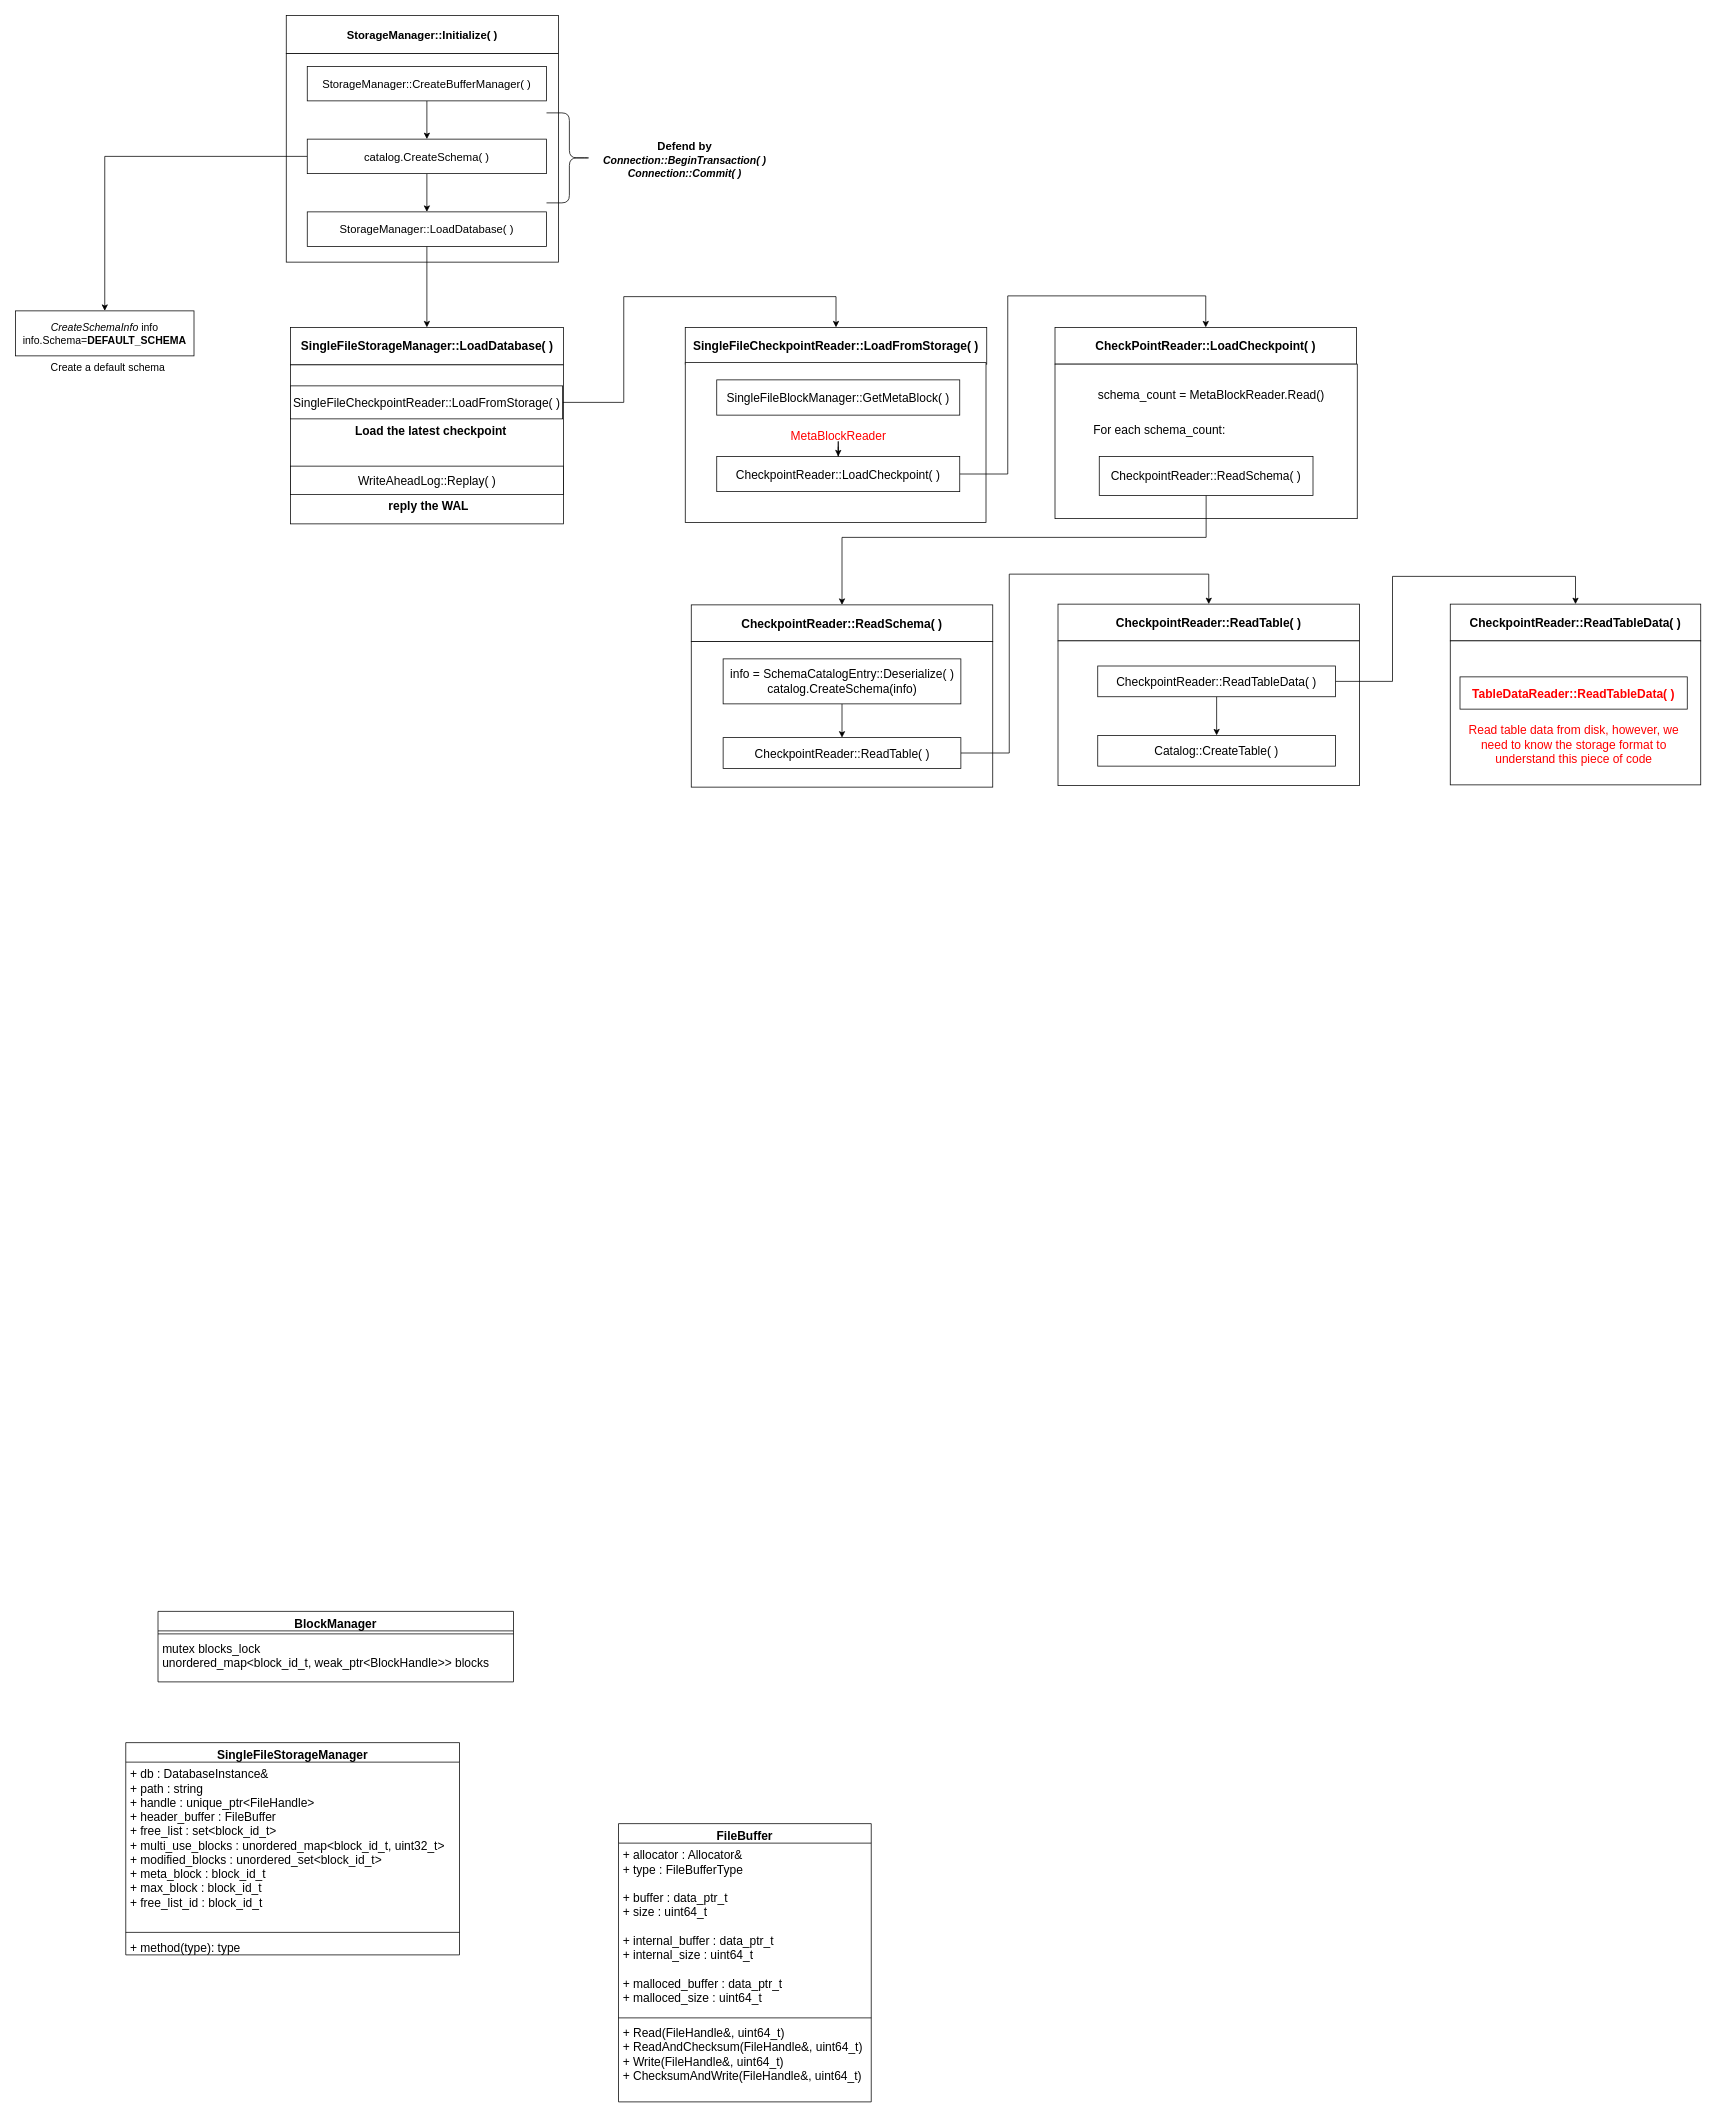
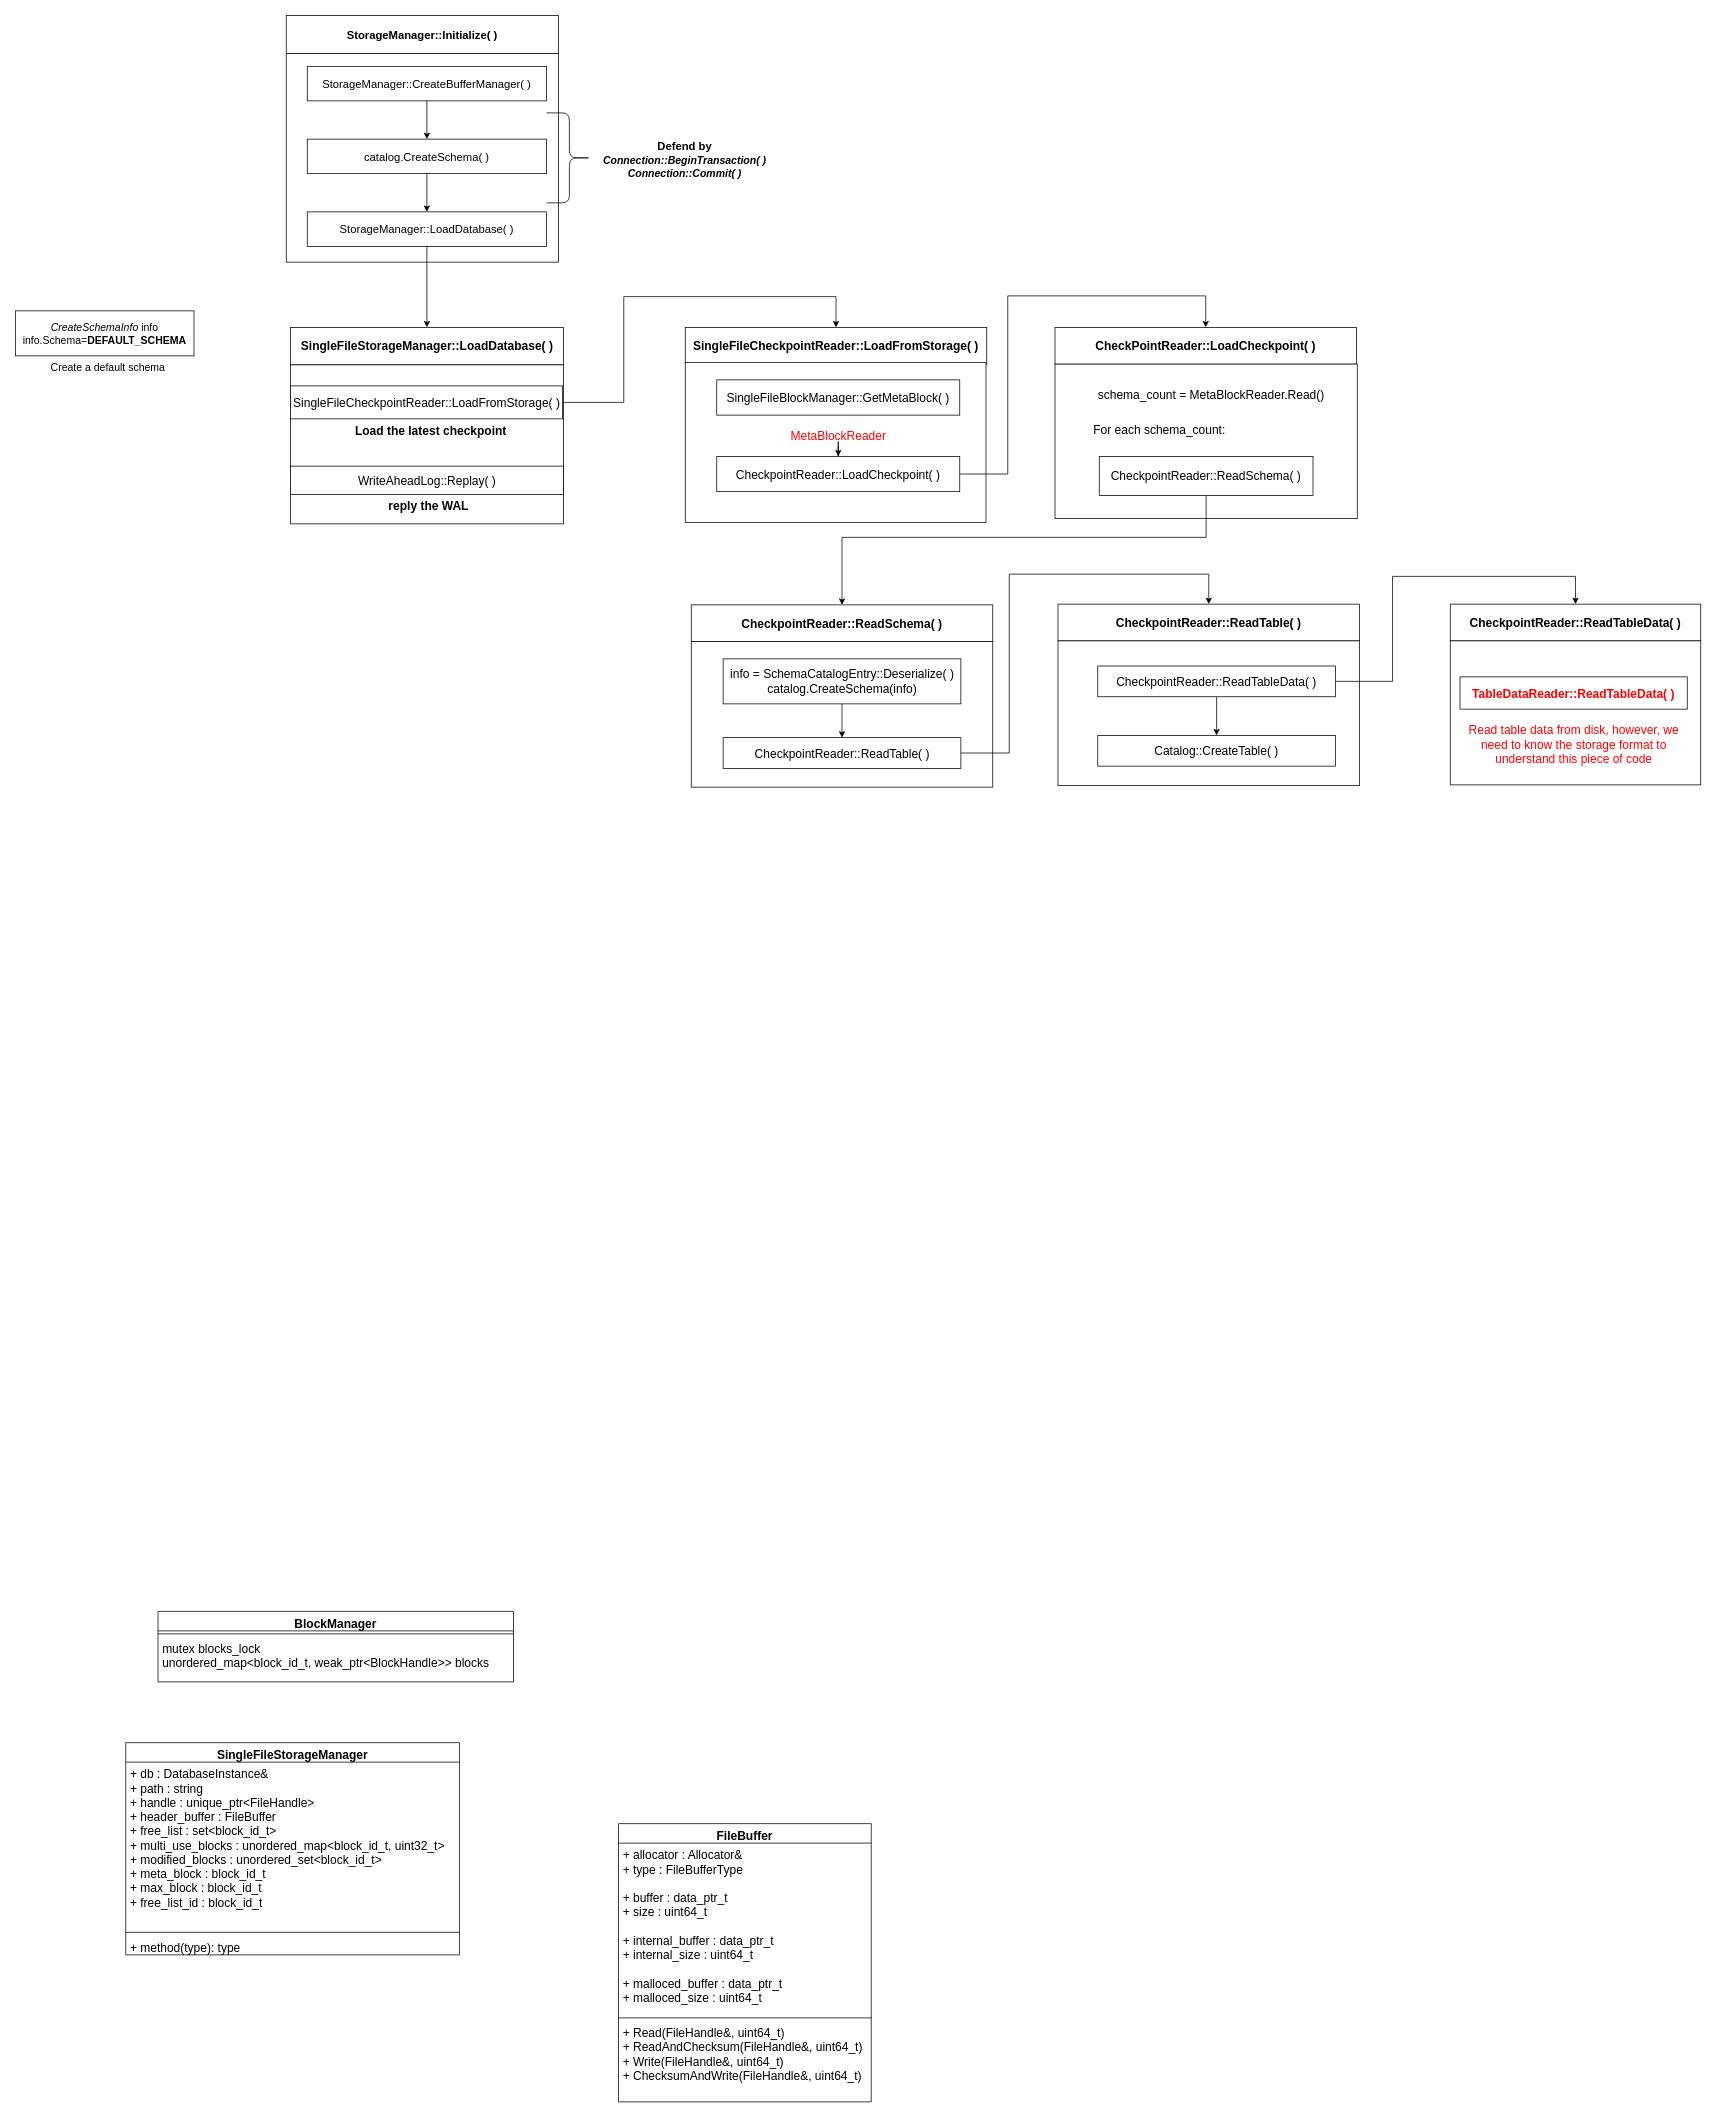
(132, 156) -> none
